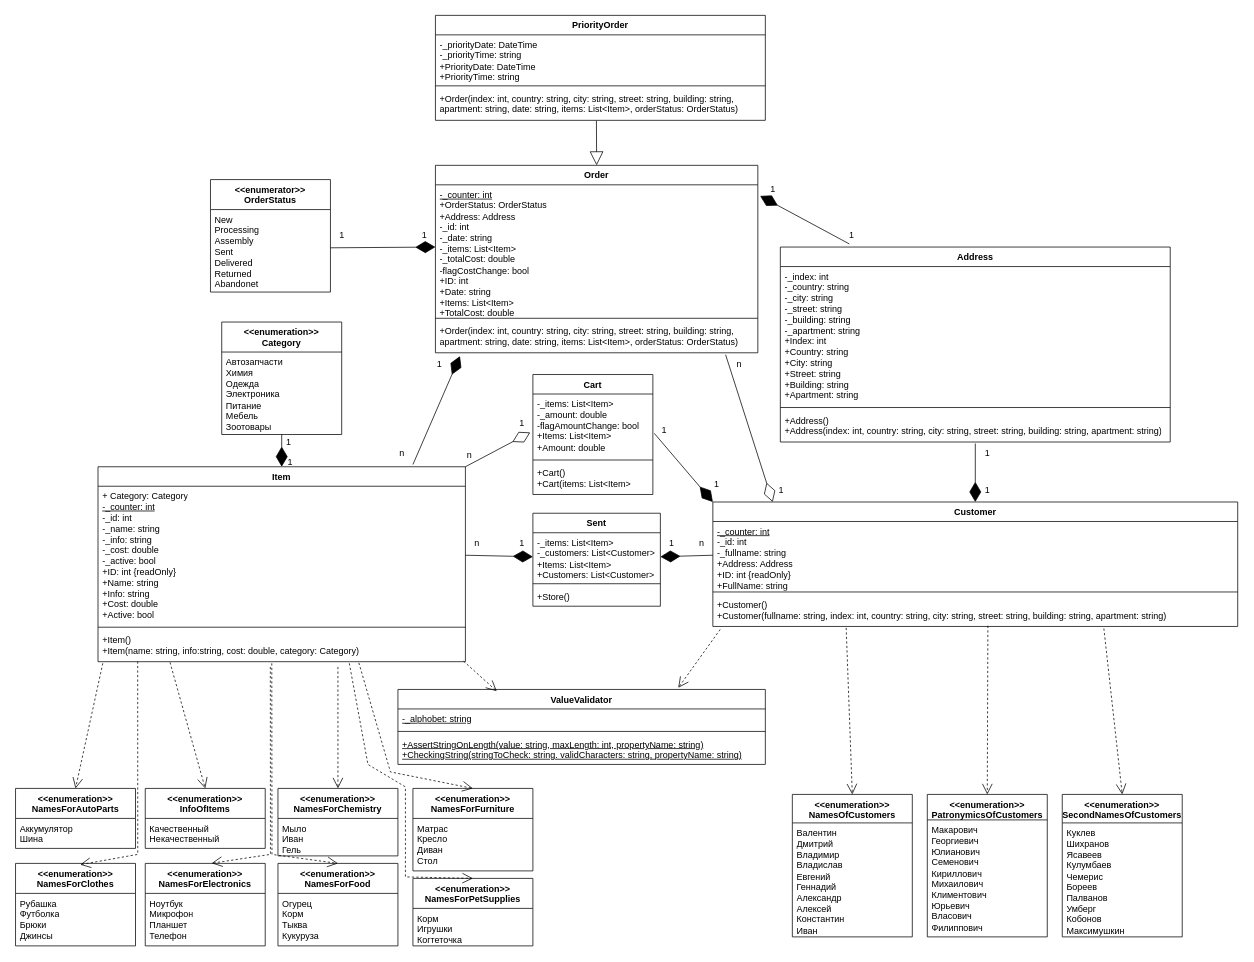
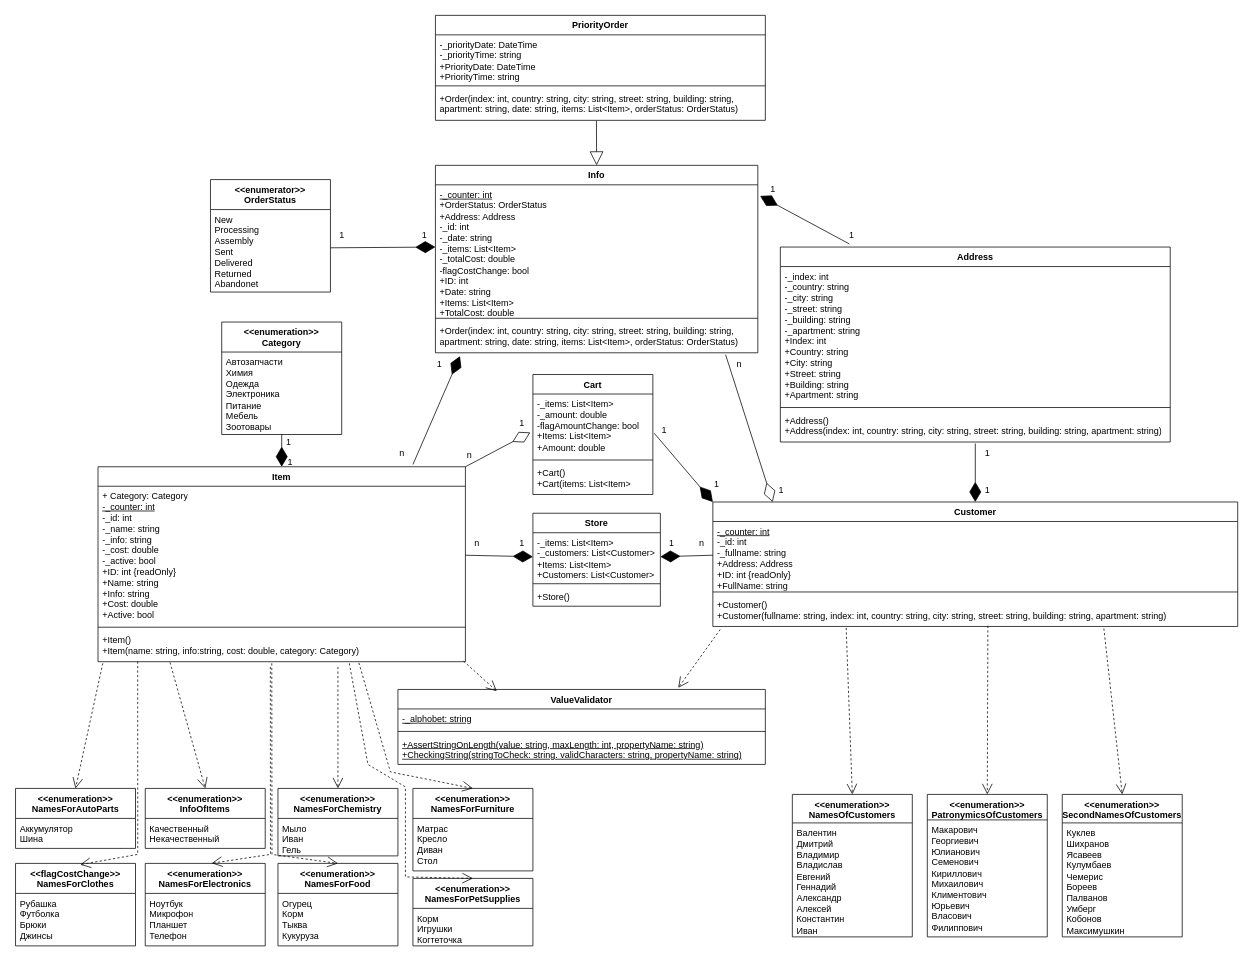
(597, 176) -> (597, 176)
(597, 524) -> (597, 524)
(75, 880) -> (75, 880)
